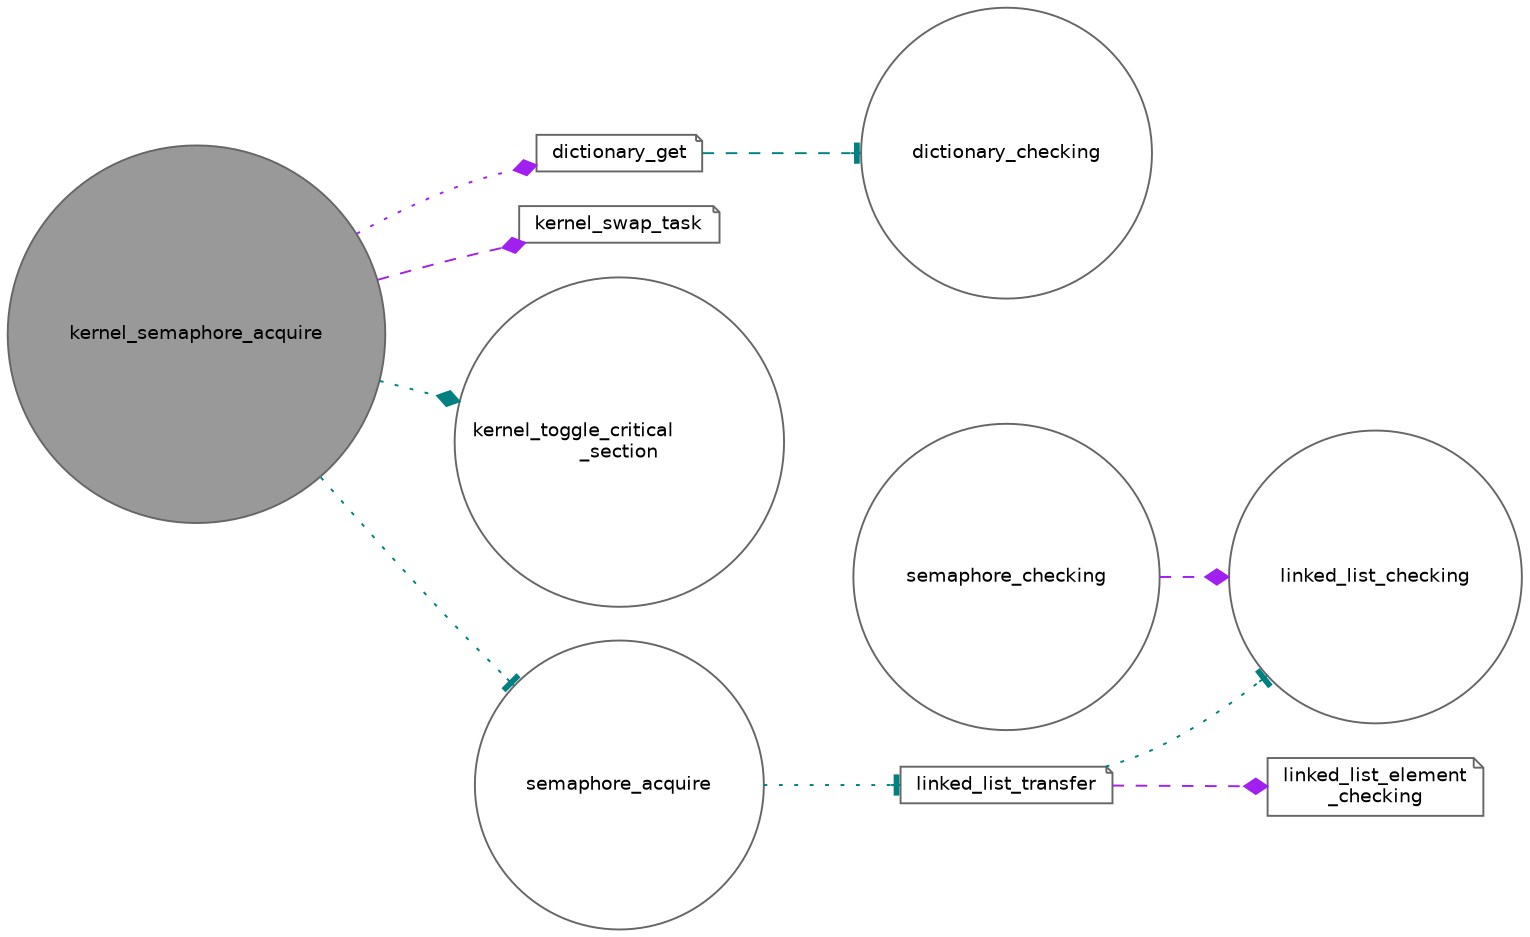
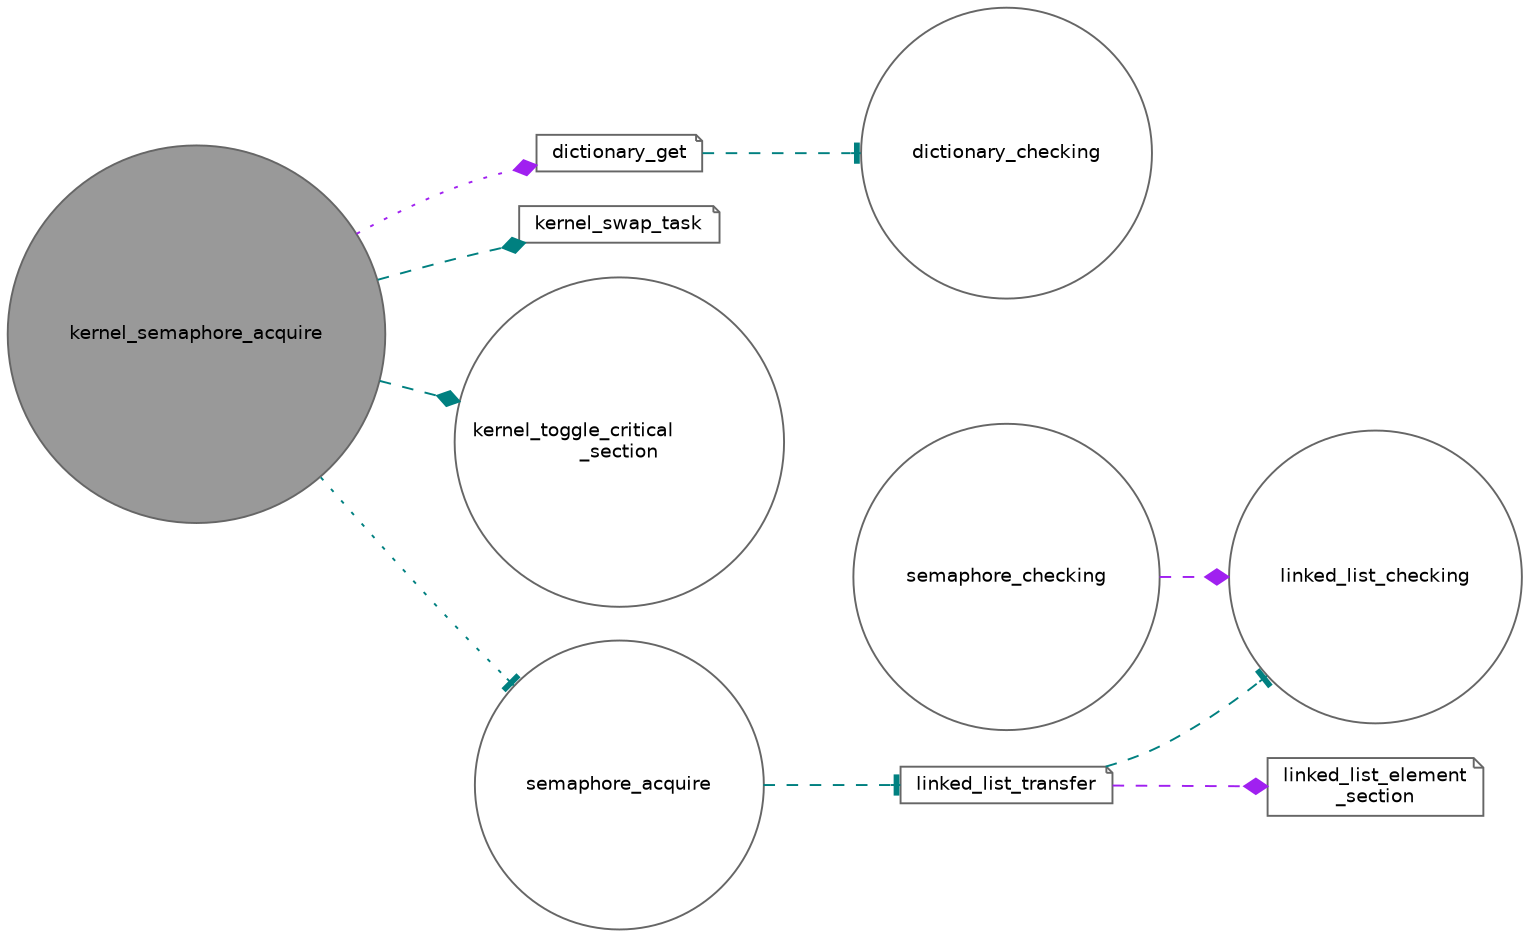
(440, 263) -> (440, 263)
(408, 388) -> (408, 388)
(1186, 732) -> (1186, 732)
(827, 785) -> (827, 785)
(1375, 787) -> (1375, 787)
